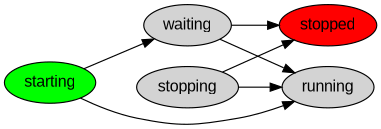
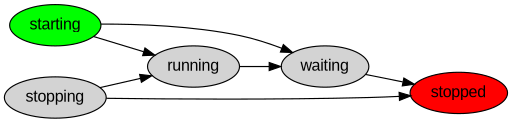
(249, 52) -> (254, 67)
